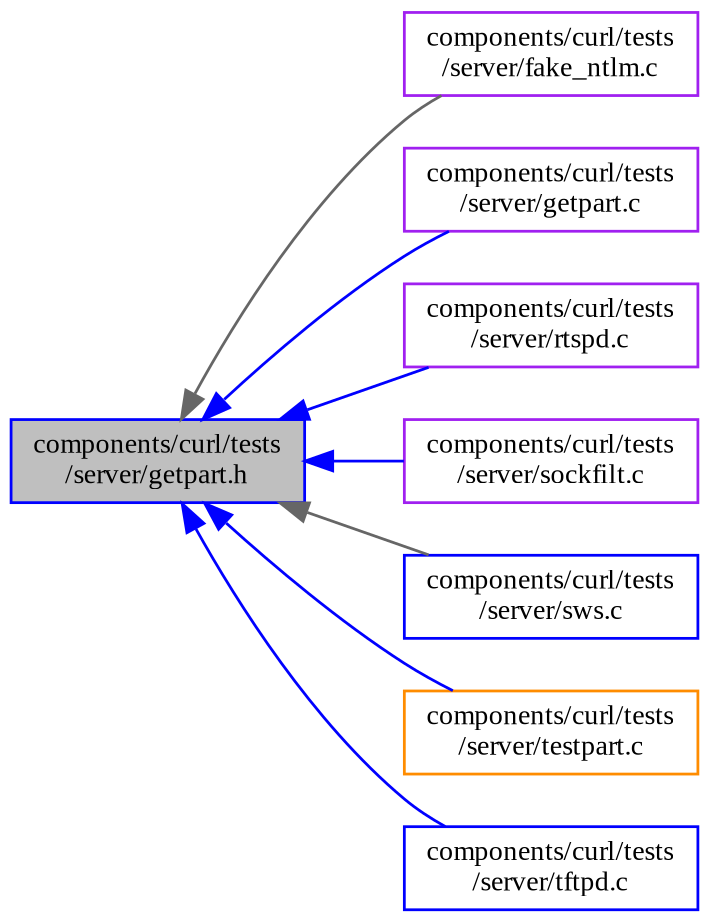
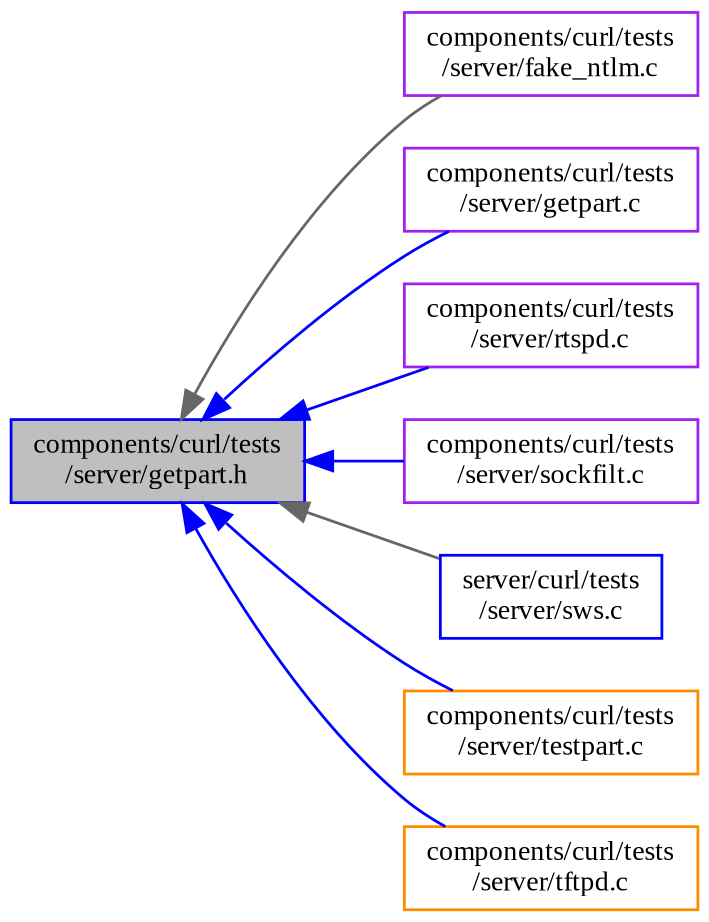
(551, 597) -> (551, 597)
(551, 868) -> (551, 868)
